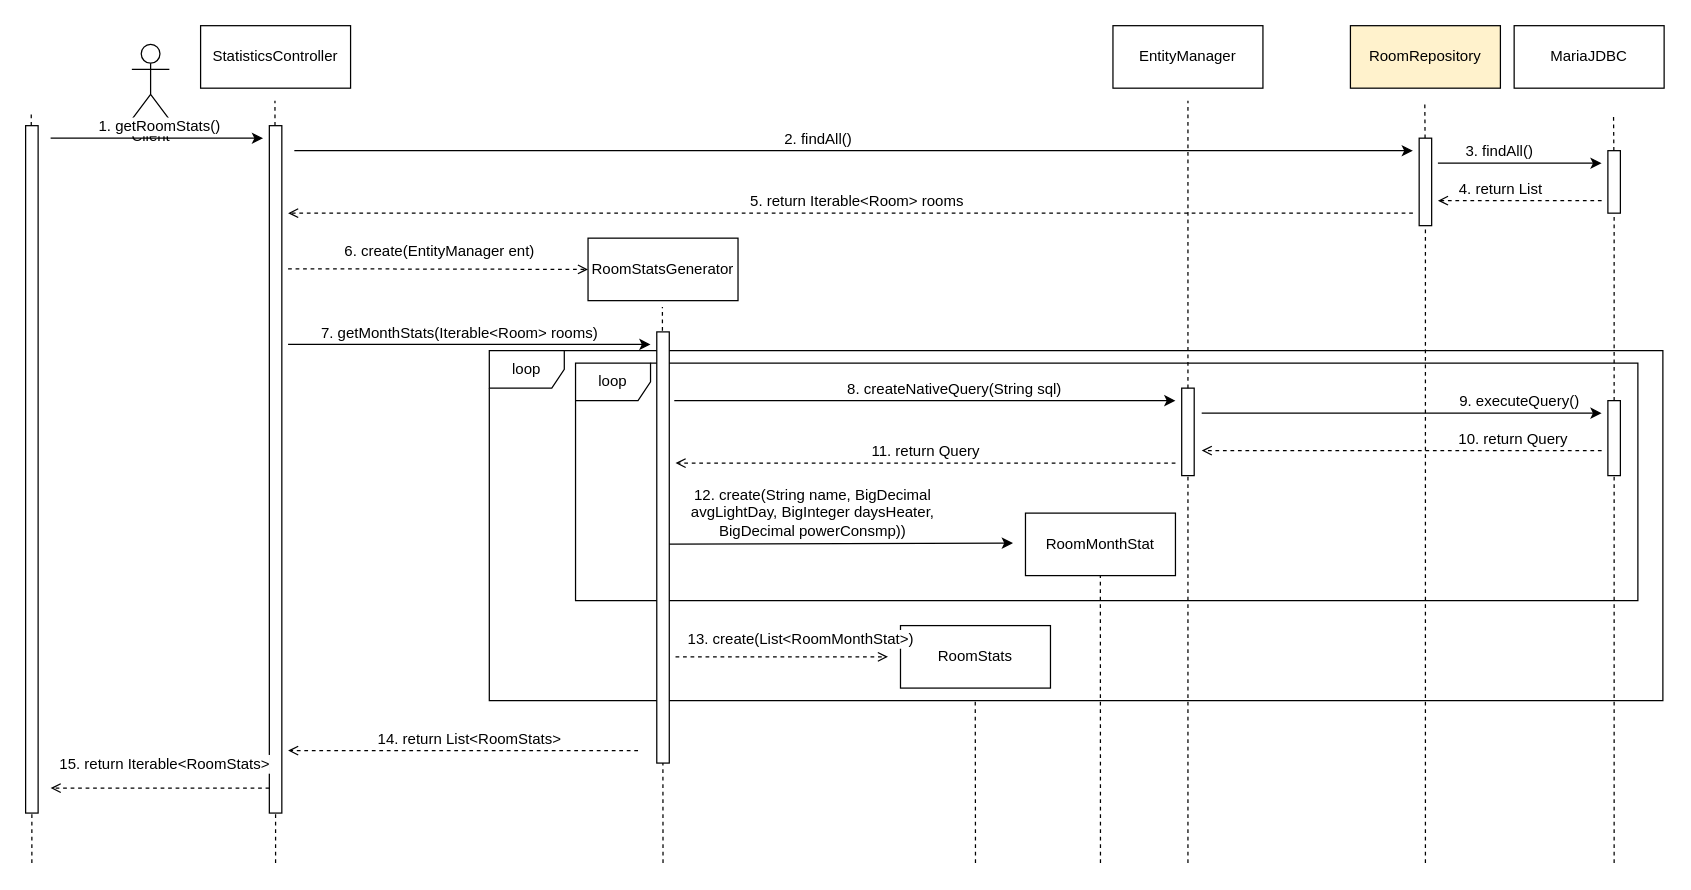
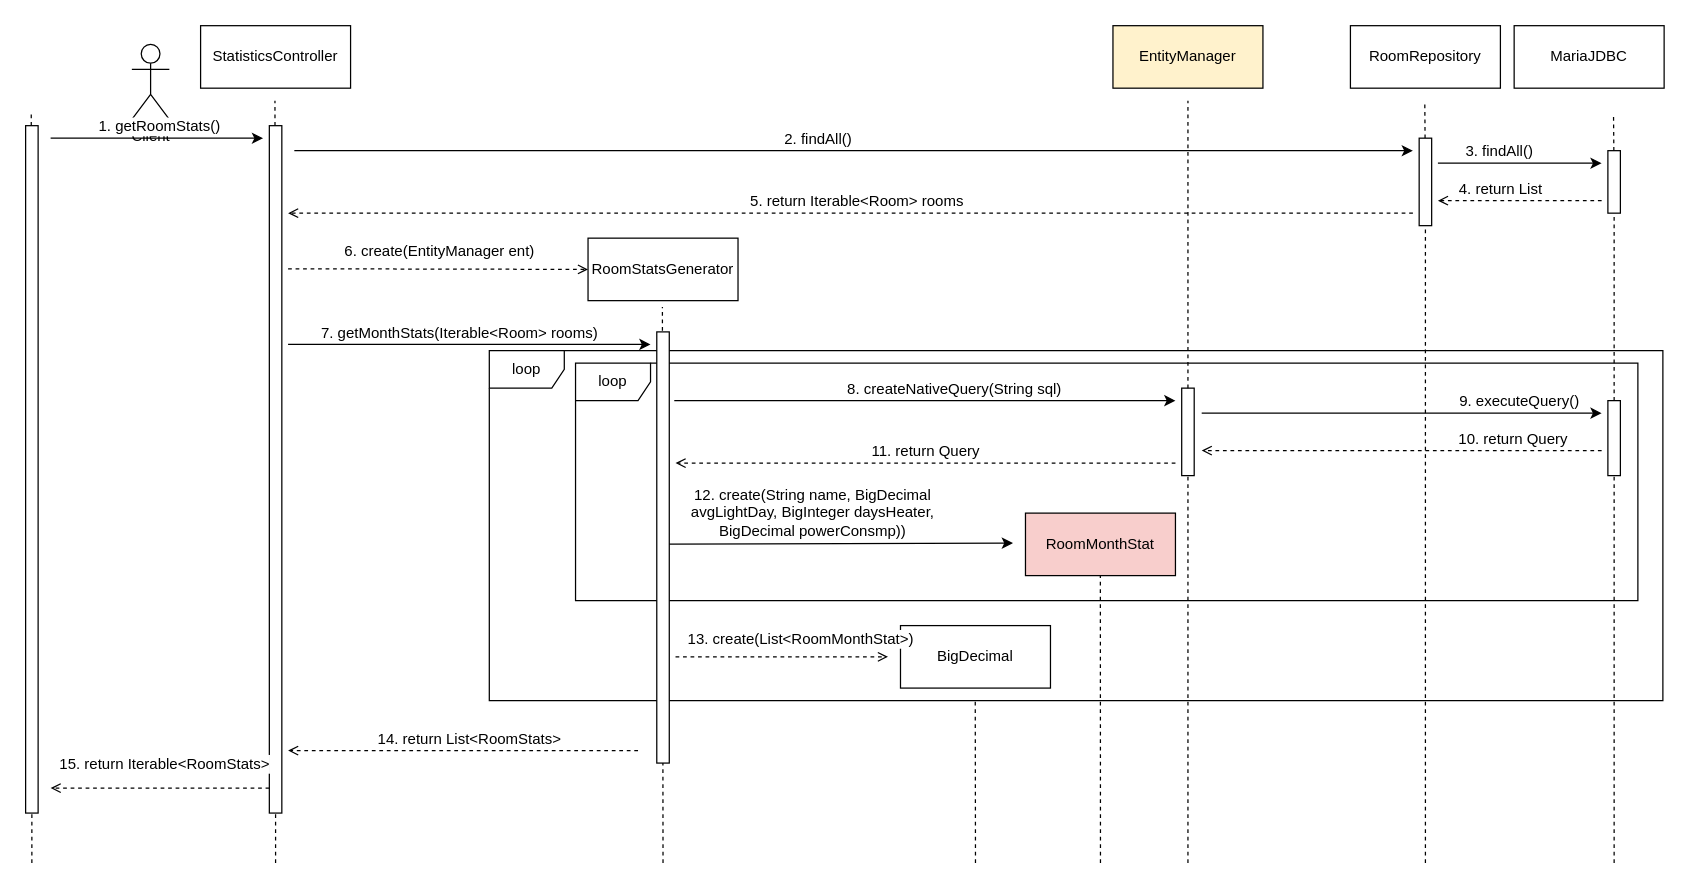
(1188, 57) -> (1188, 57)
(1426, 57) -> (1426, 57)
(1101, 544) -> (1101, 544)
(976, 657) -> (976, 657)
